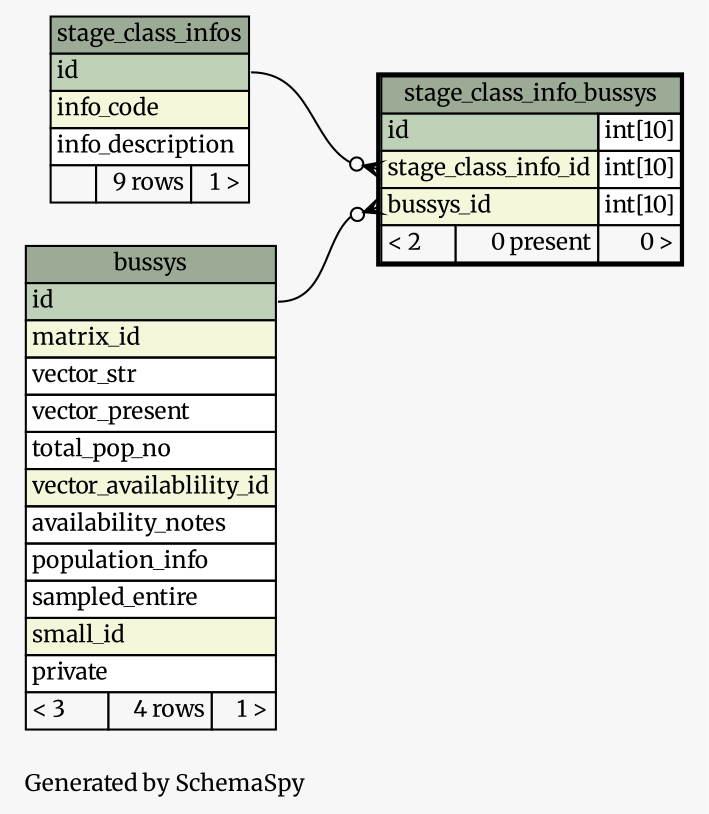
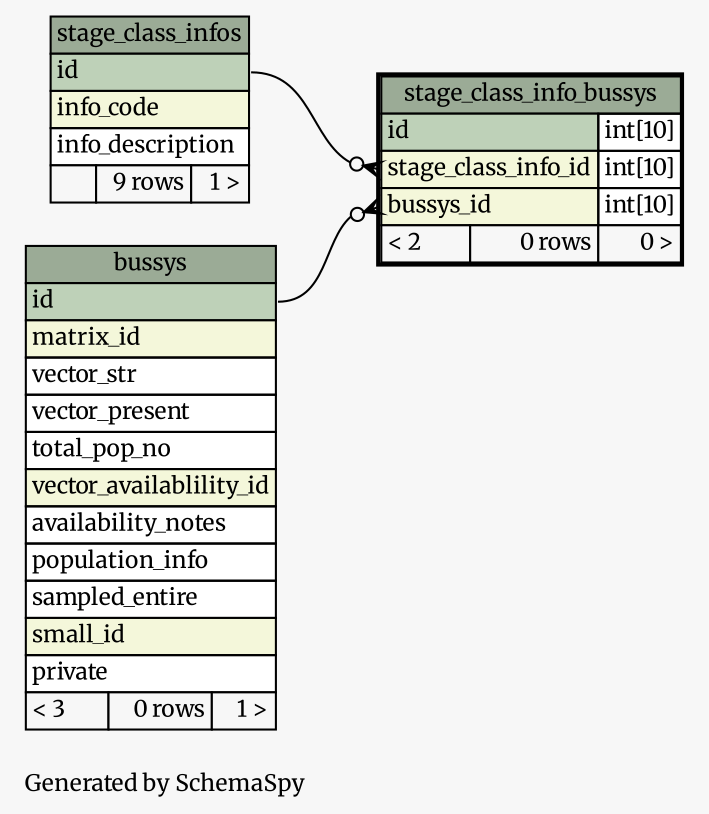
(541, 243) -> (556, 243)
(169, 710) -> (169, 710)
